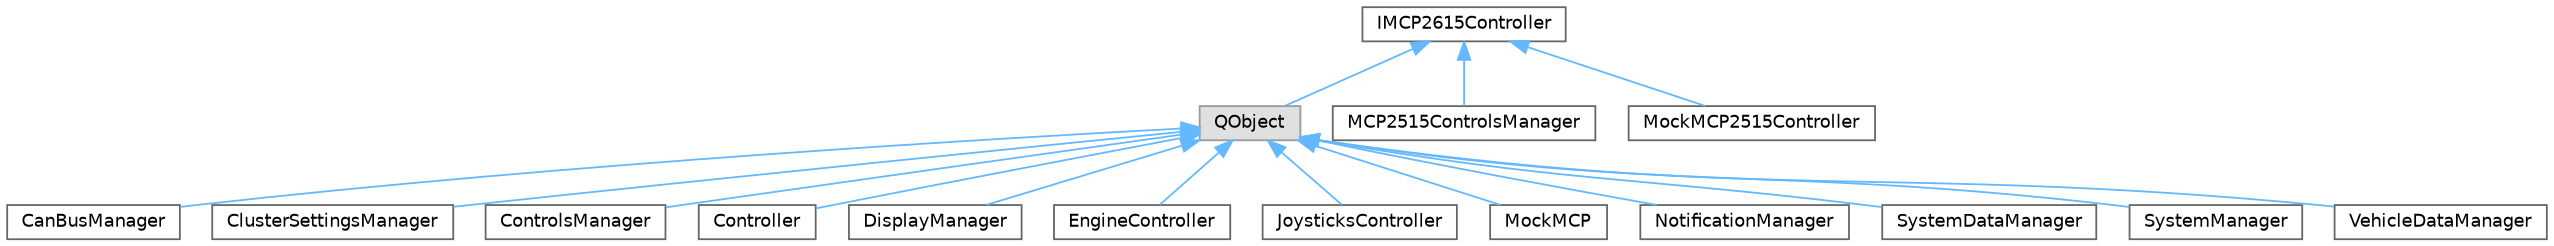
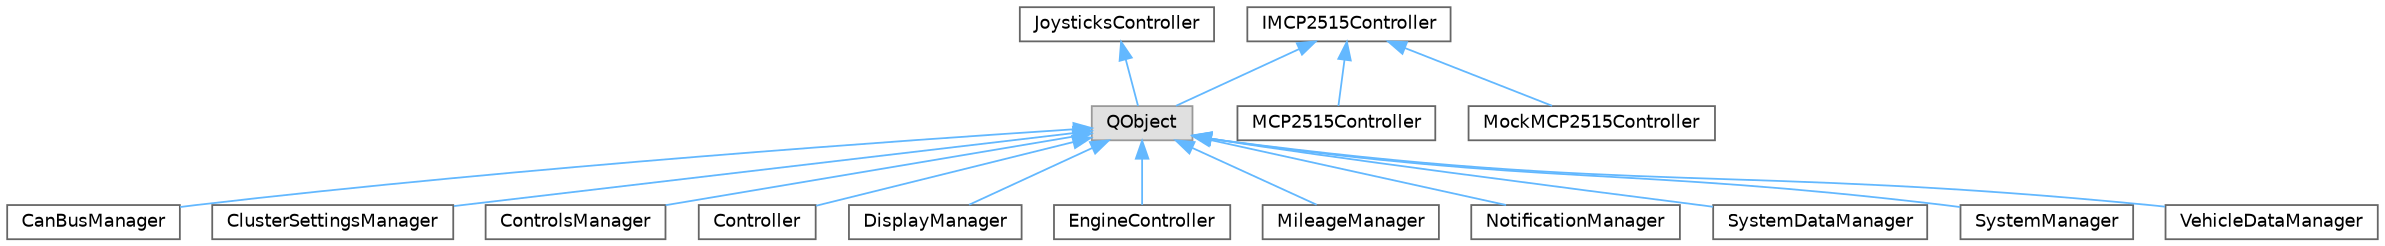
(1464, 24) -> (1349, 24)
(1464, 123) -> (1336, 123)
(1312, 179) -> (1132, 83)
(1549, 222) -> (1351, 222)
